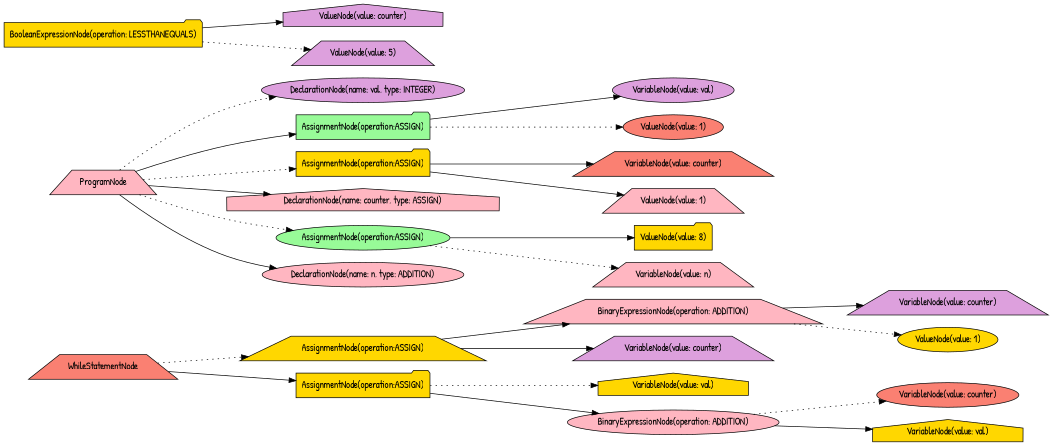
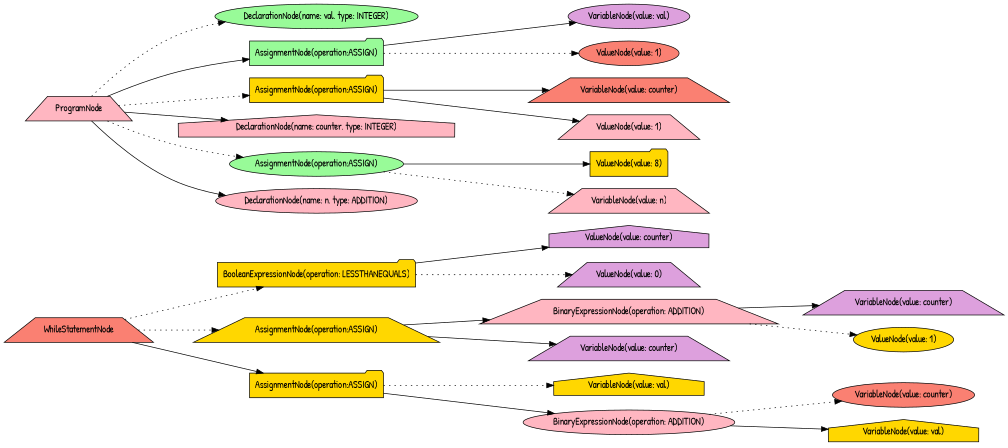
(363, 53) -> (629, 275)
(363, 90) -> (317, 16)
(363, 201) -> (317, 127)
none -> (191, 304)
